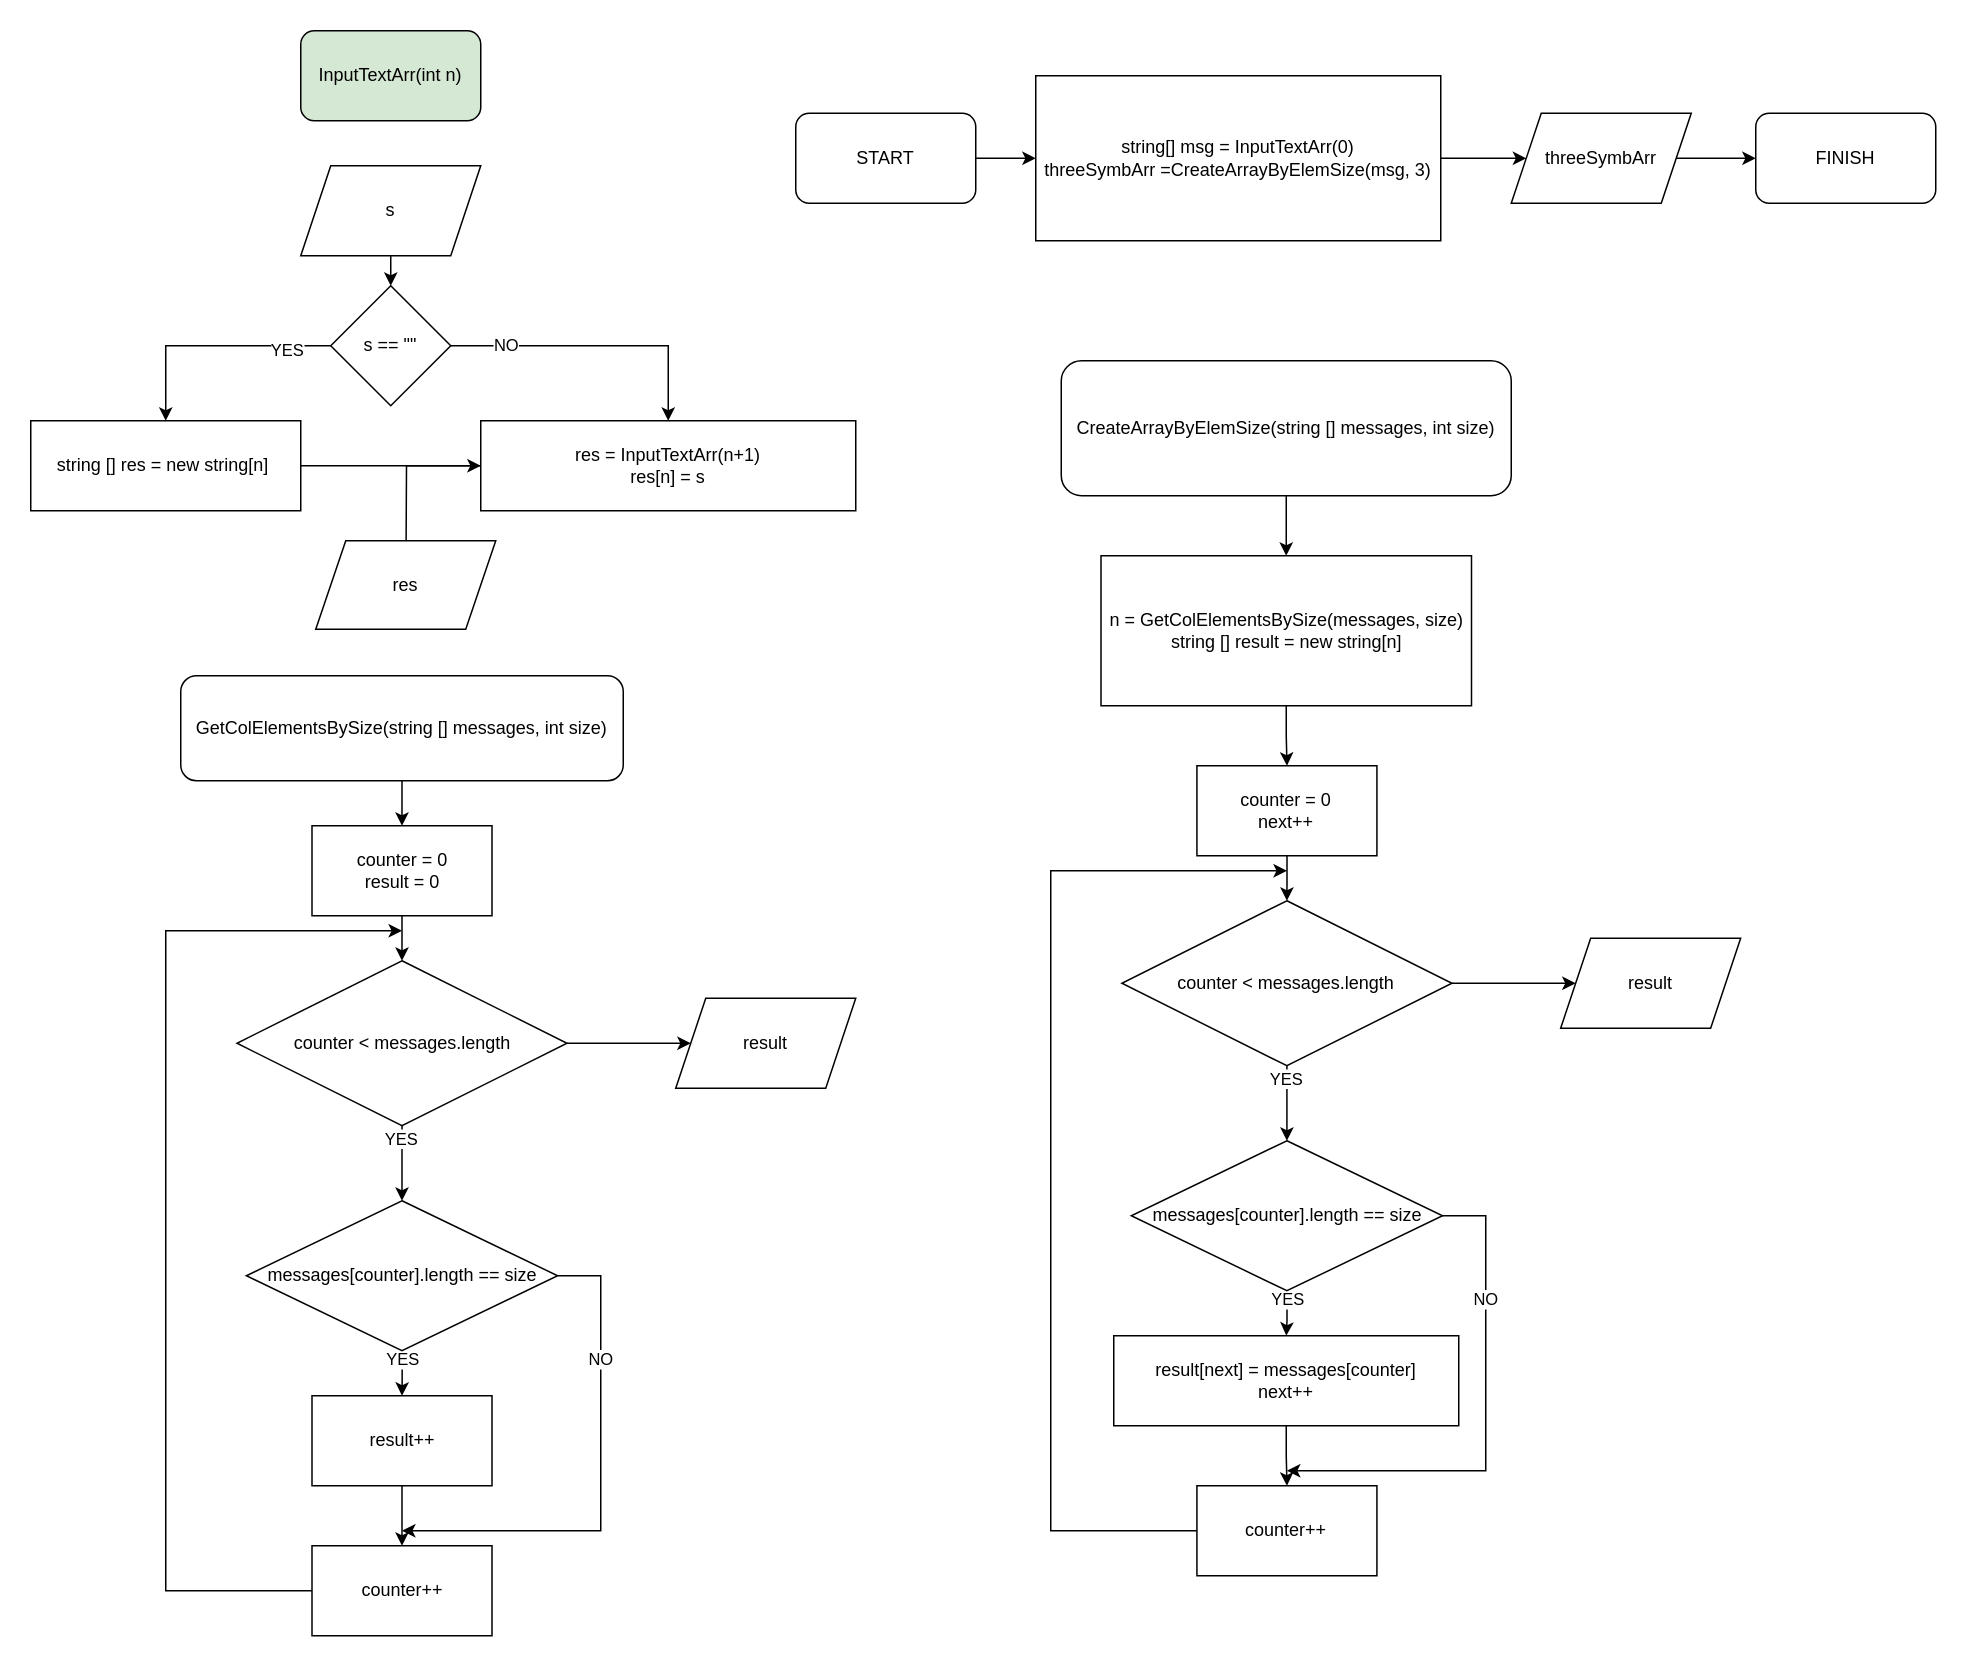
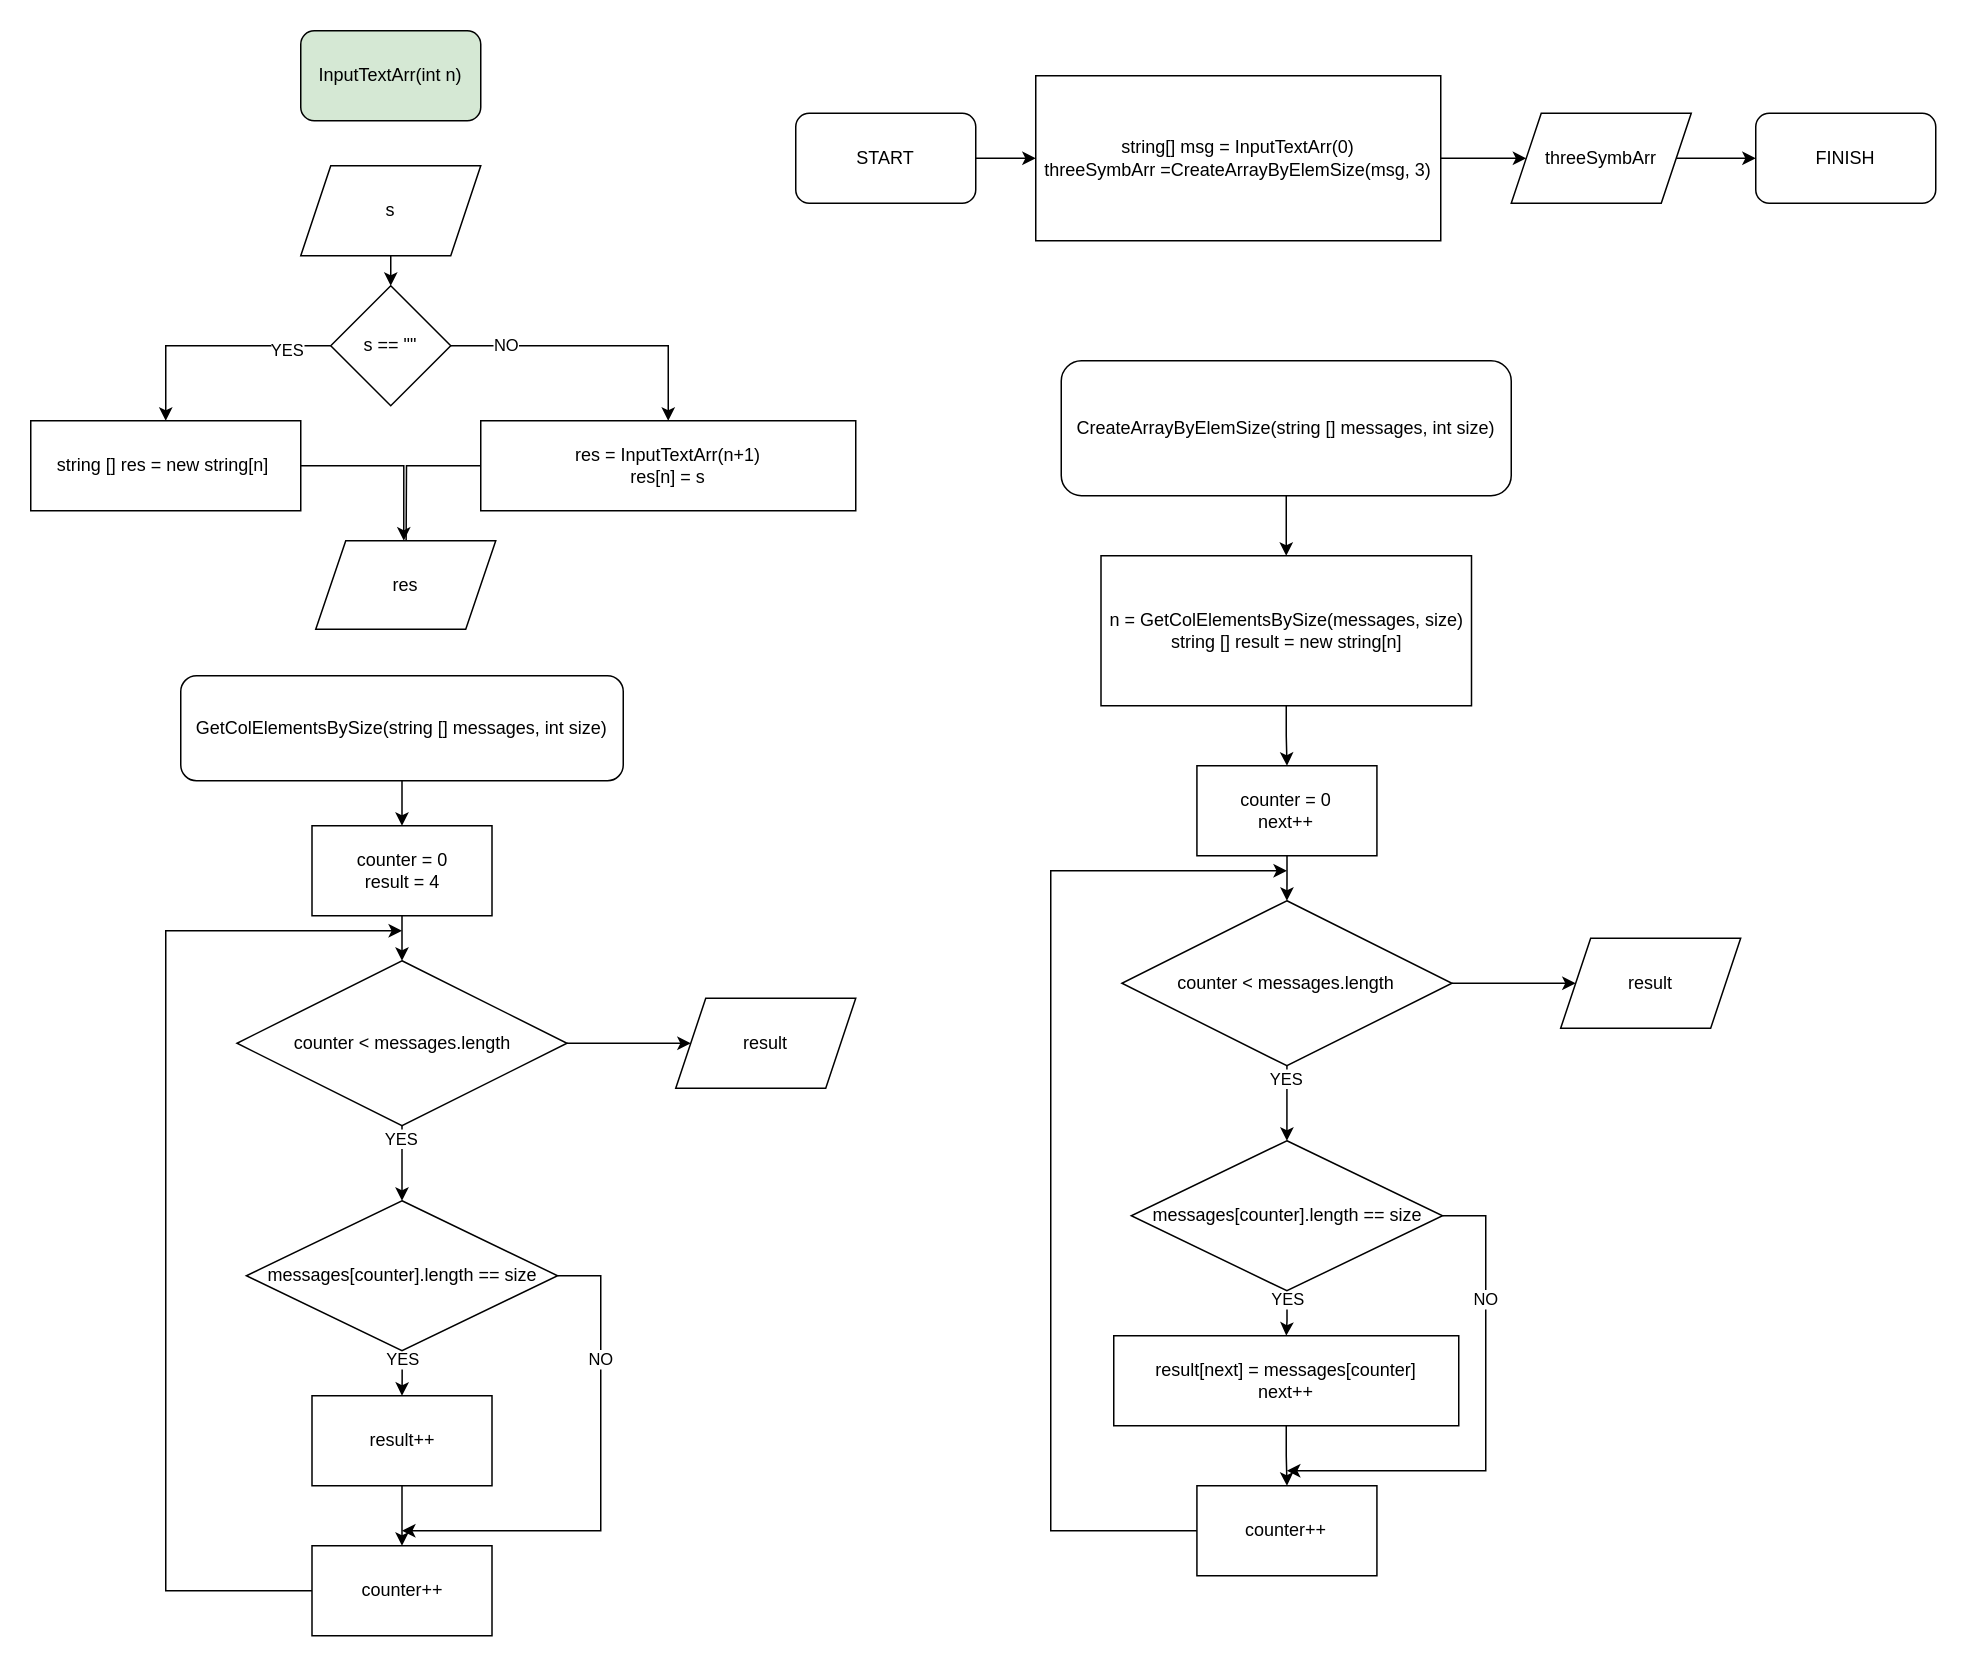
(402, 466) -> (404, 497)
(403, 871) -> (403, 871)
